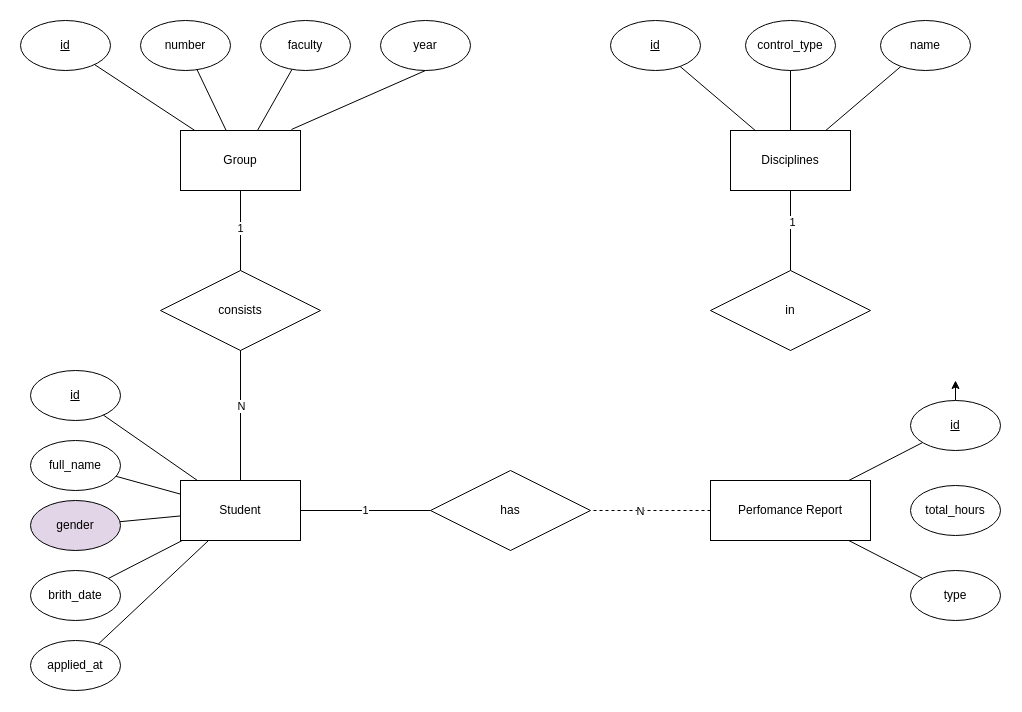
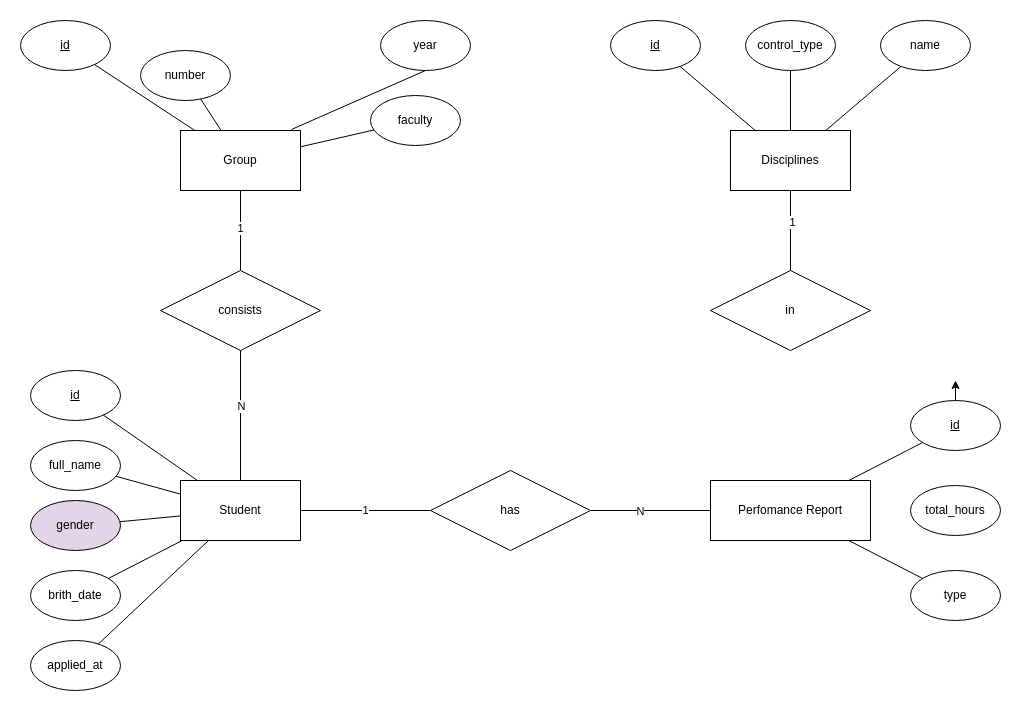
(186, 46) -> (186, 76)
(306, 46) -> (416, 121)
(650, 511) -> (650, 511)
